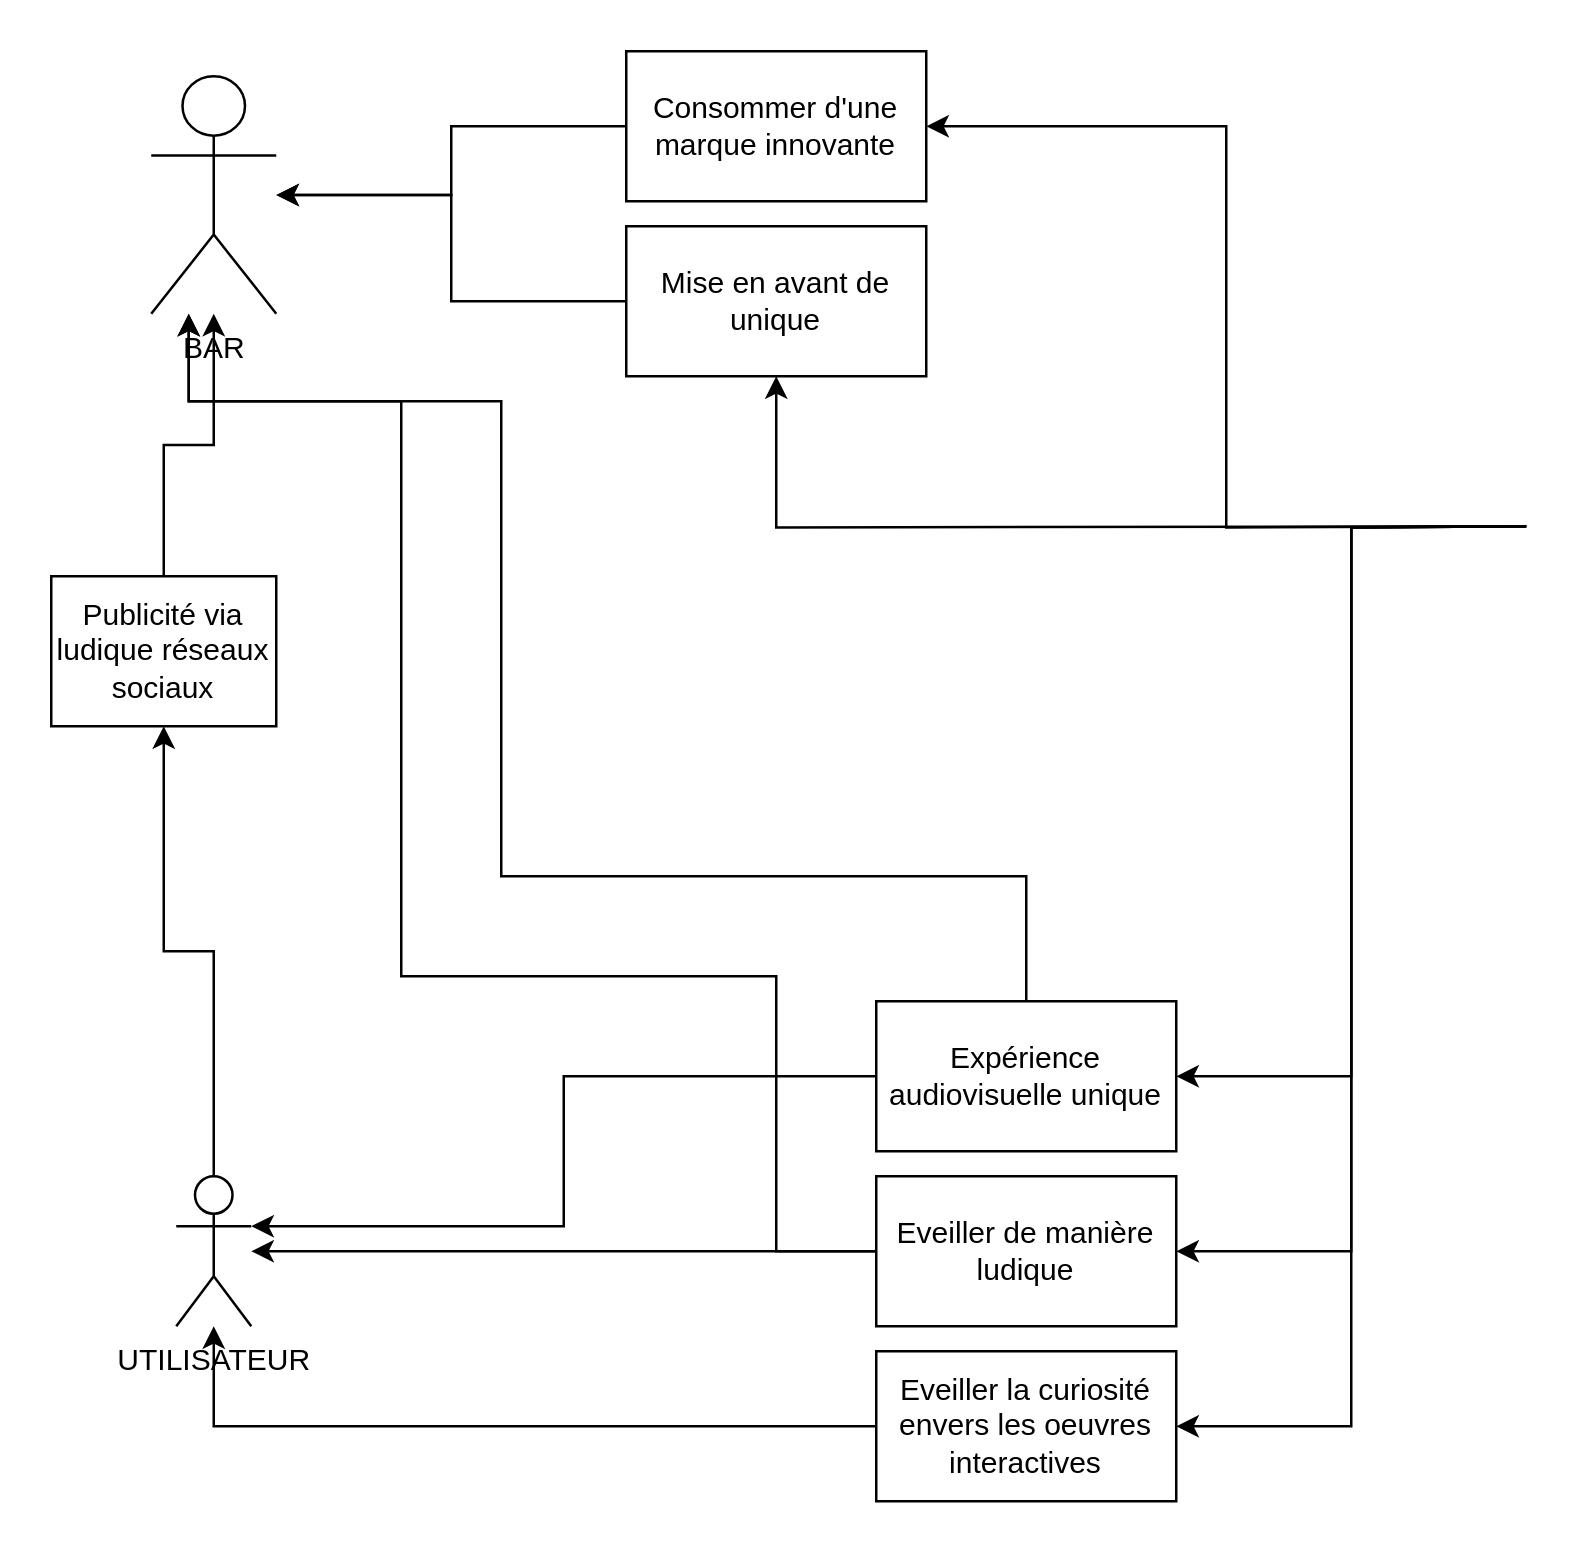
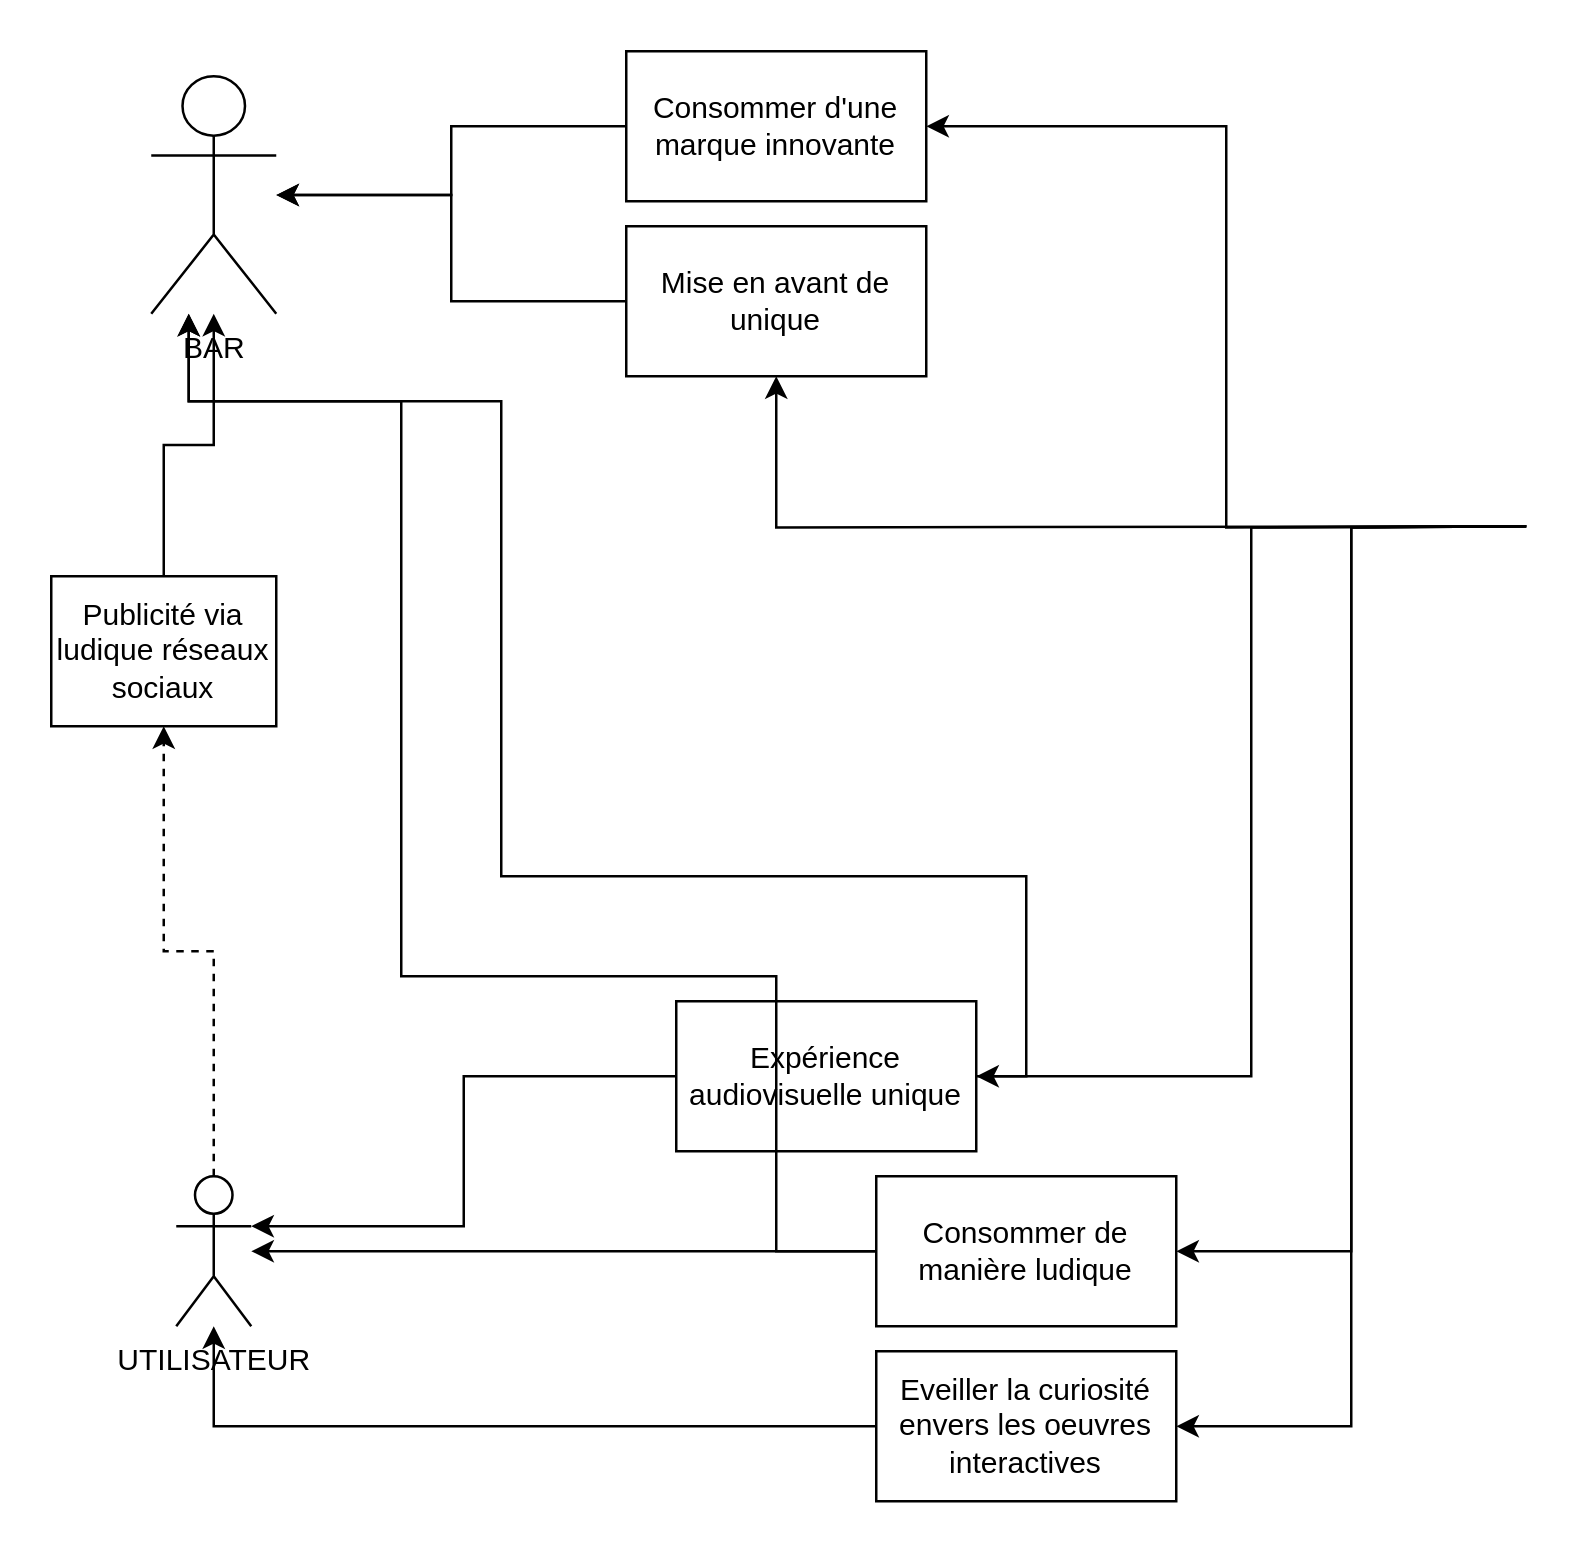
(197, 951) -> (197, 951)
(1026, 1076) -> (826, 1076)
(1026, 1251) -> (1026, 1251)
